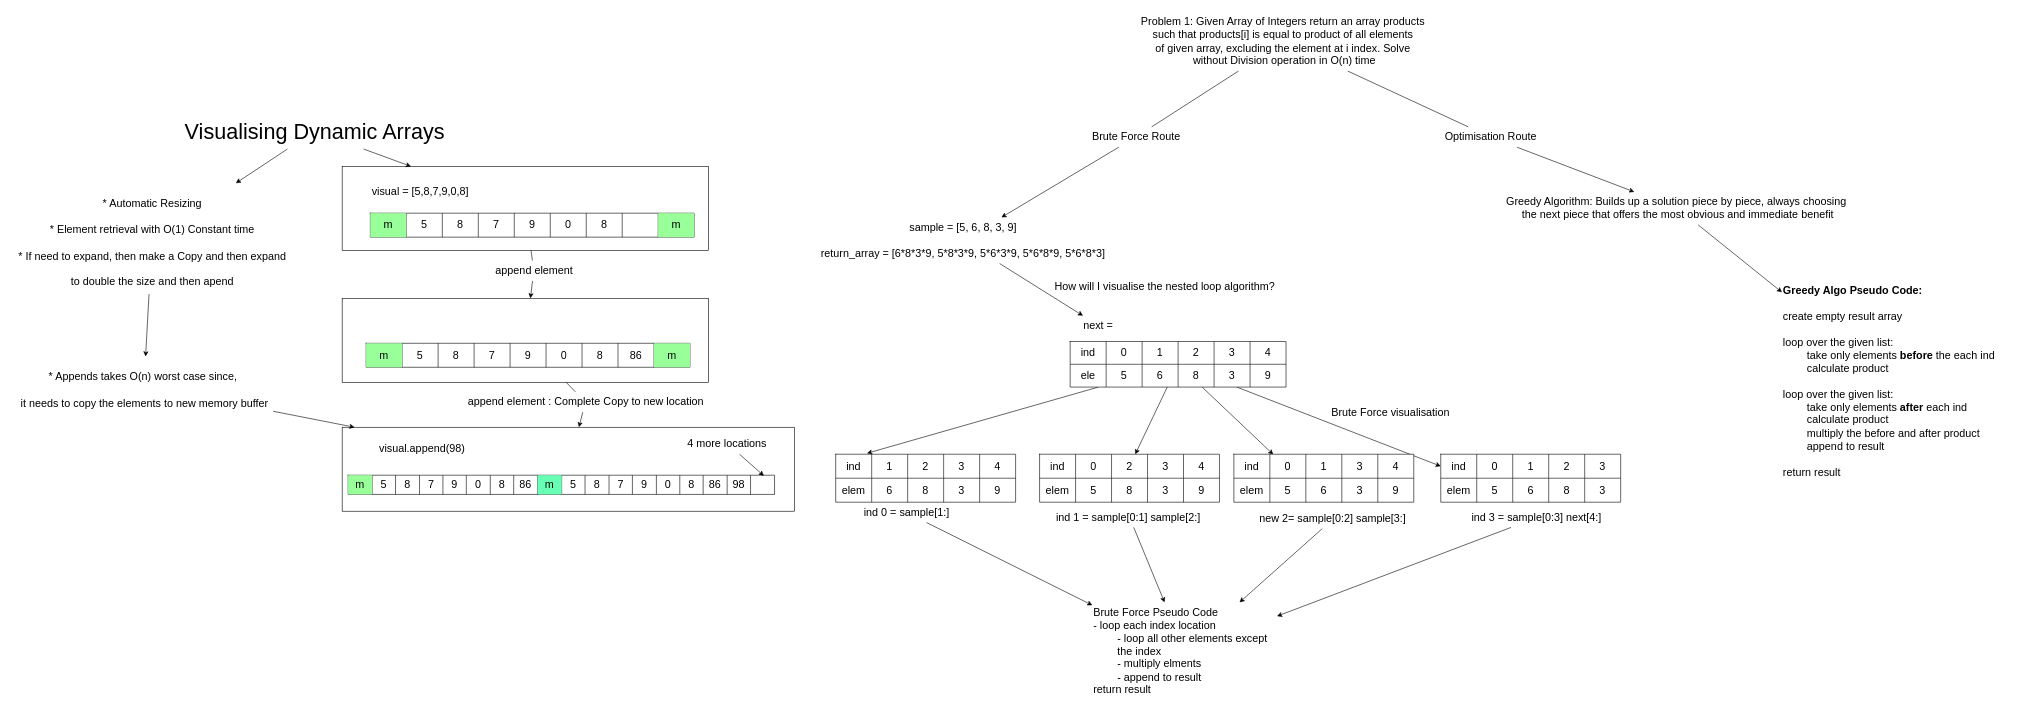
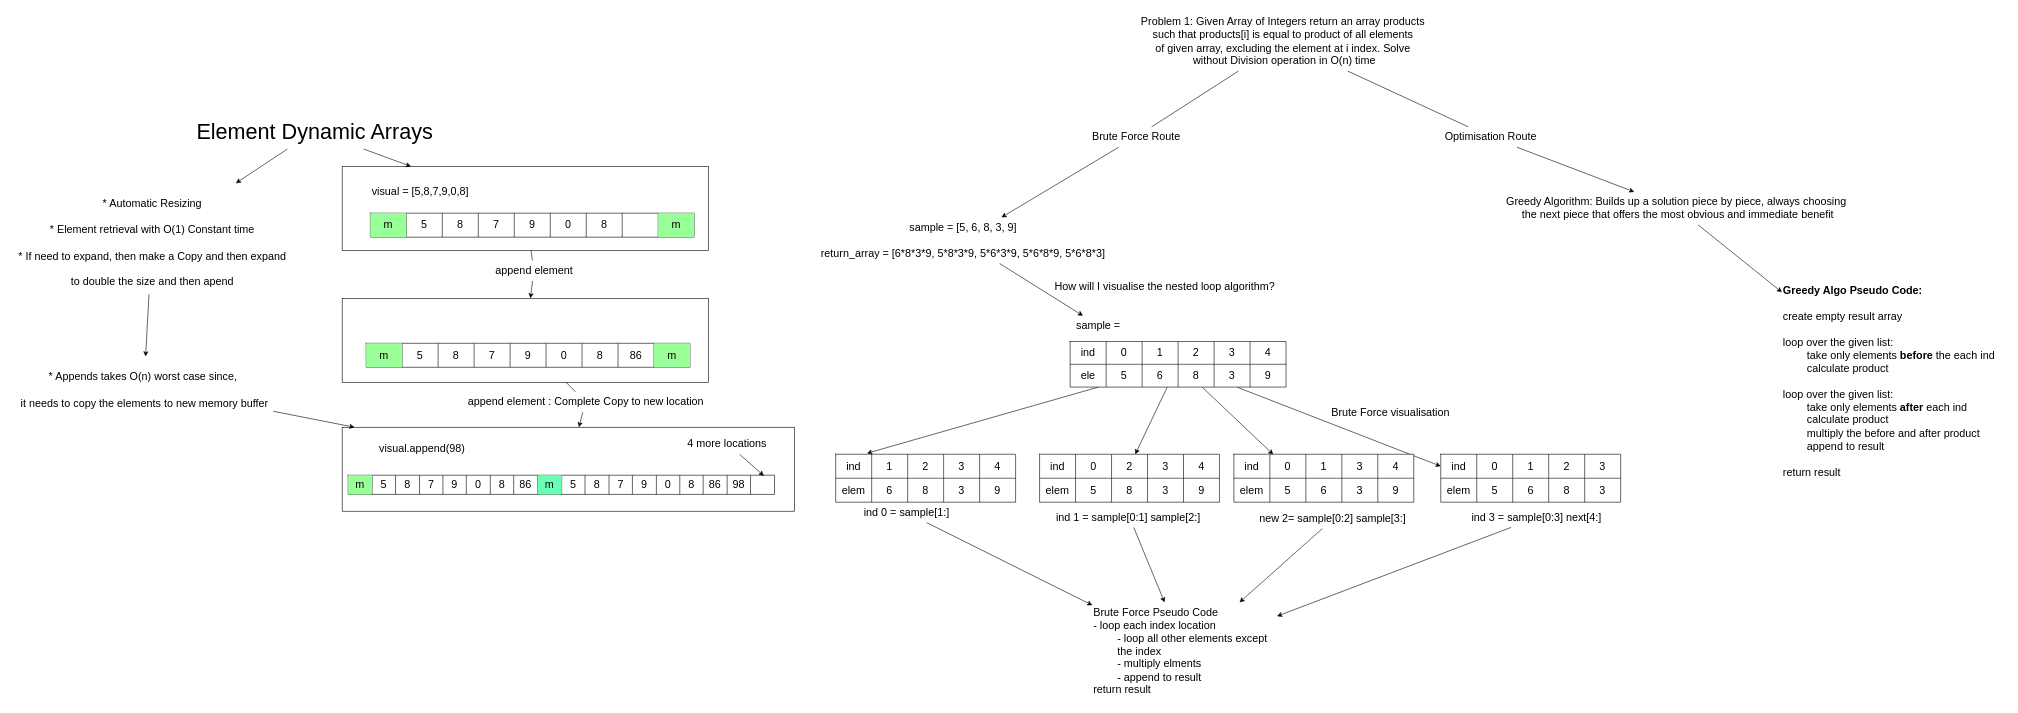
(314, 131) -> (314, 131)
(1100, 326) -> (1100, 326)
